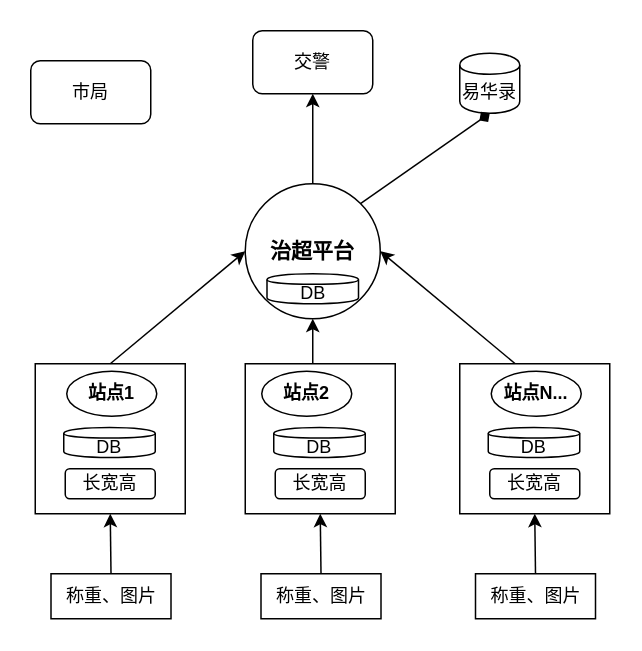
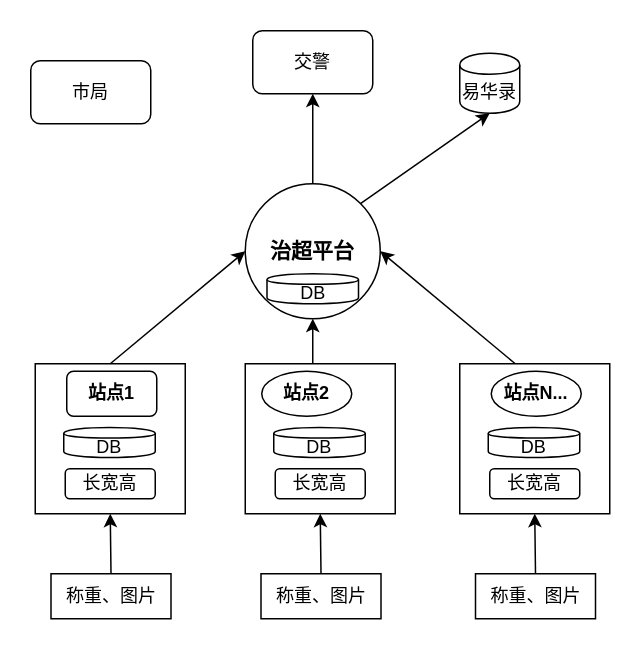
(480, 120) -> (481, 119)
(112, 394) -> (112, 394)
